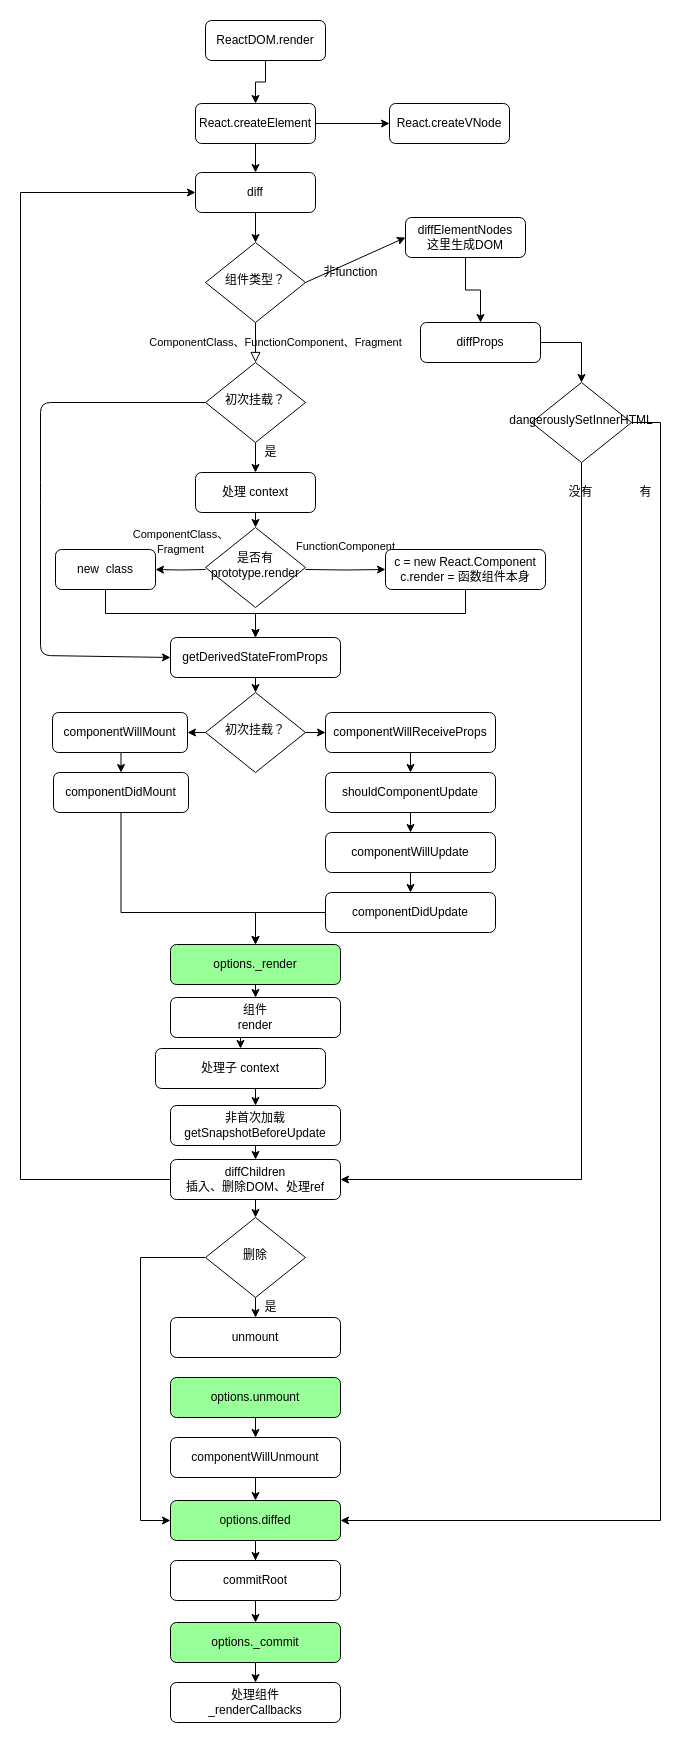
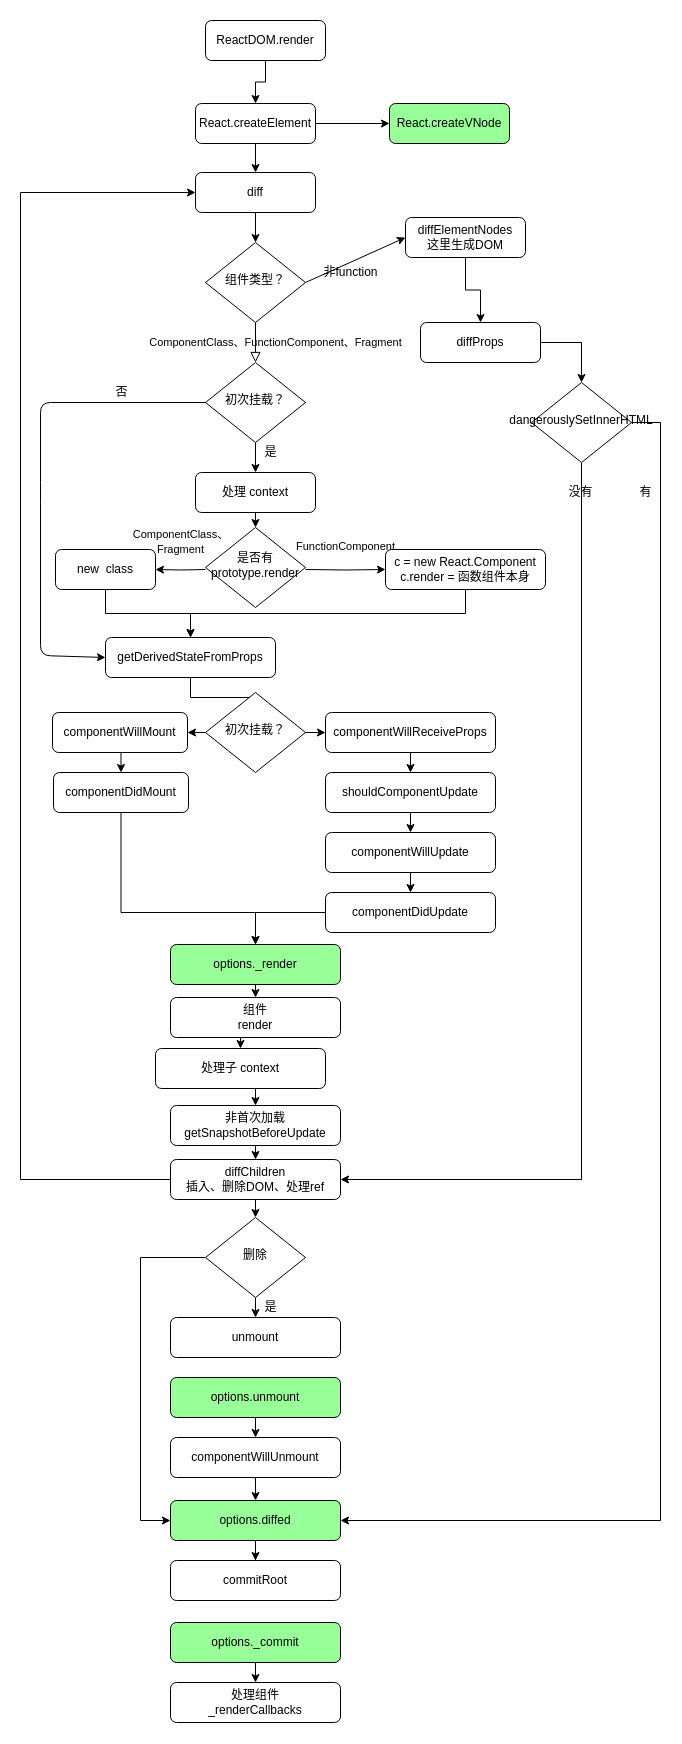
(450, 124) -> (450, 124)
none -> (121, 393)
(256, 658) -> (191, 658)
(256, 1608) -> none
